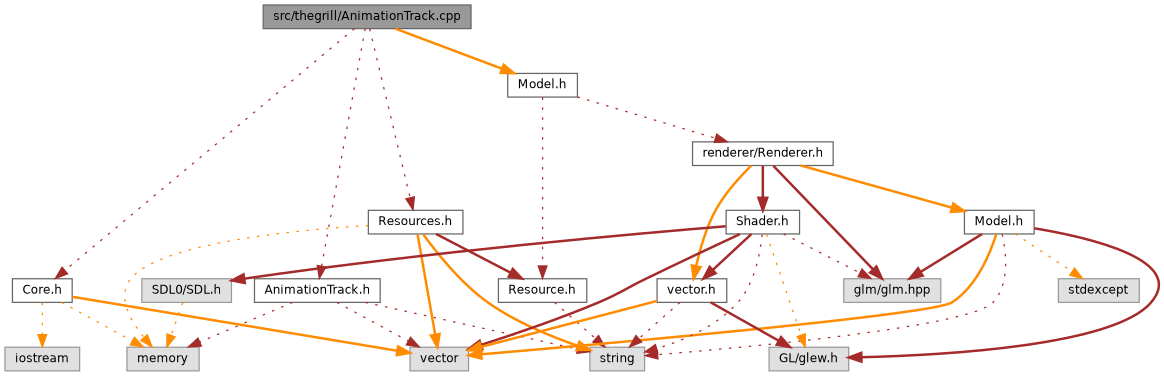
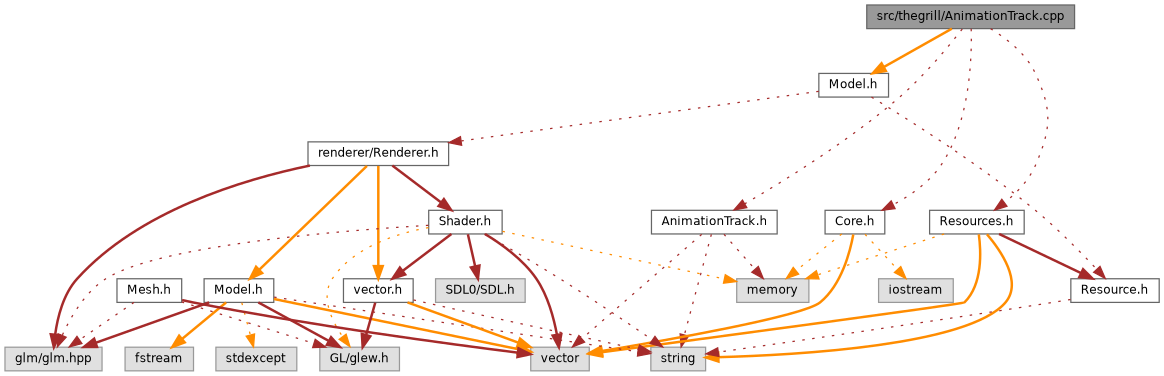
none -> (149, 291)
(176, 322) -> (613, 255)
none -> (159, 359)
